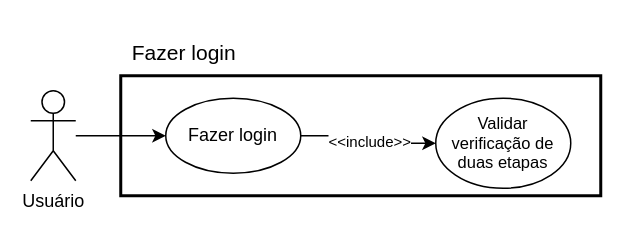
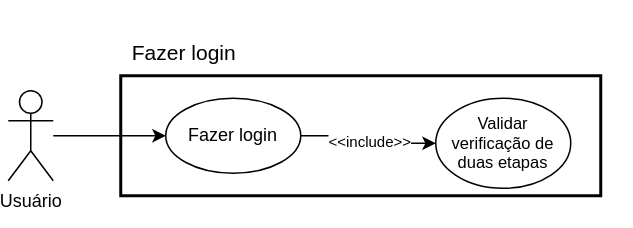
(53, 136) -> (31, 136)
